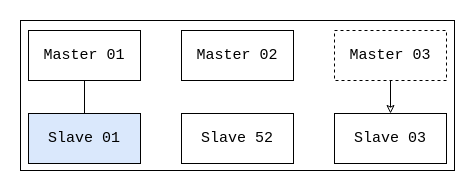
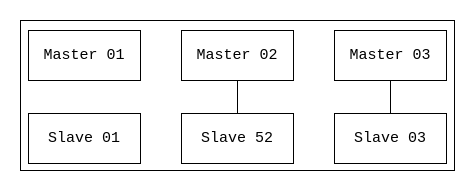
(391, 56) -> (391, 56)
(85, 97) -> none
none -> (238, 98)
(391, 105) -> (391, 108)
(85, 139) -> (85, 139)
